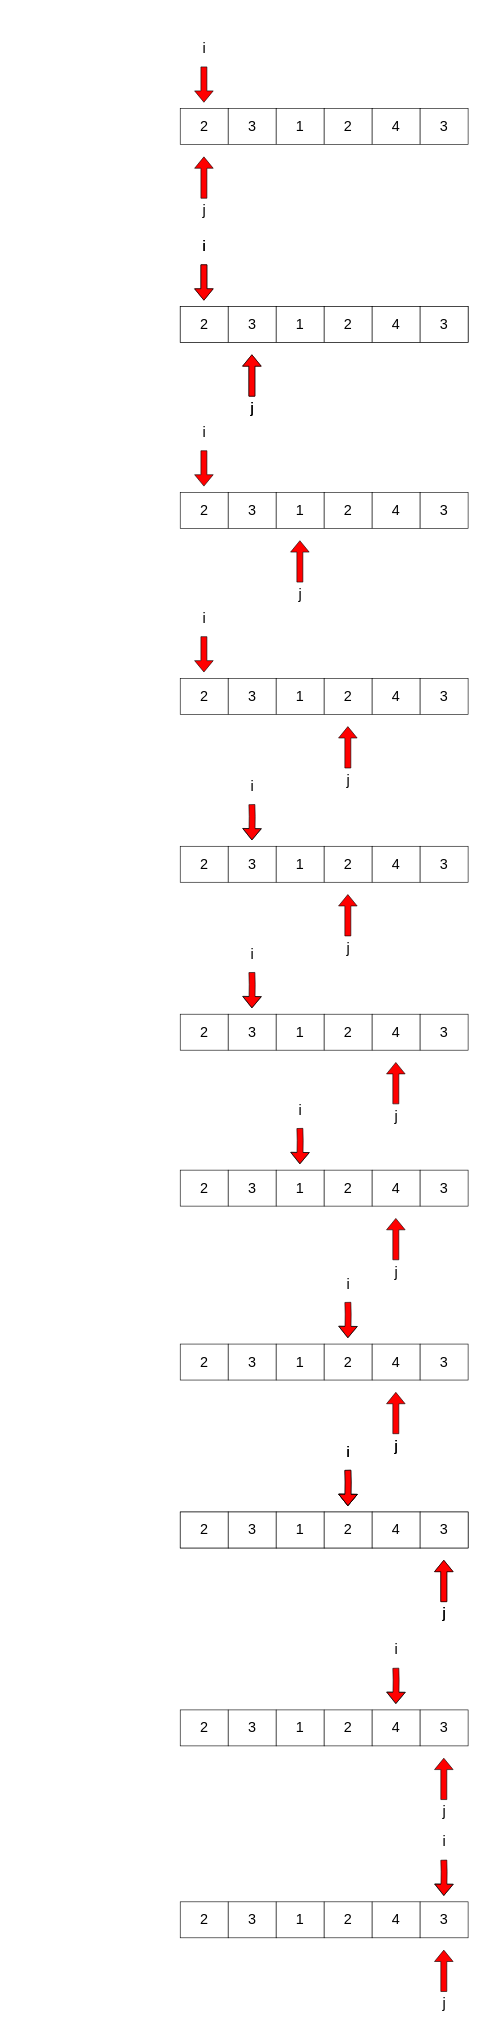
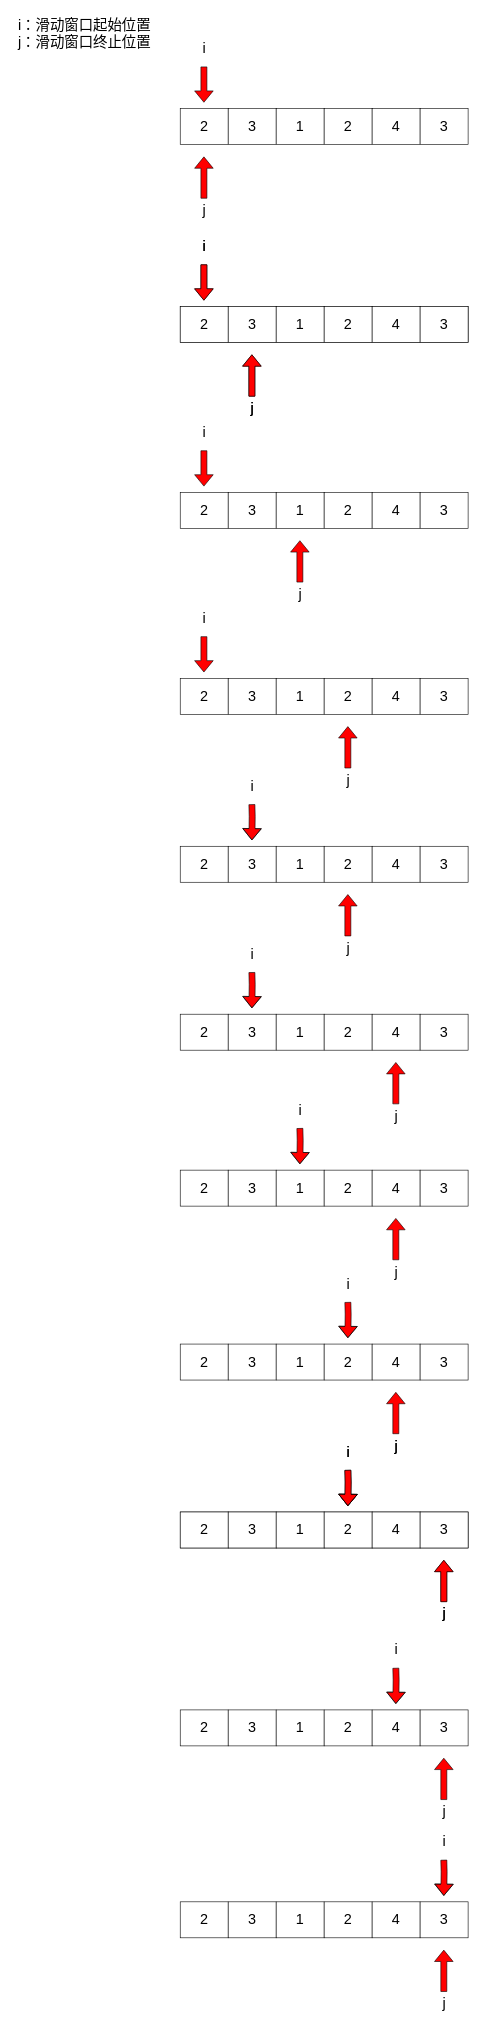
none -> (84, 33)
